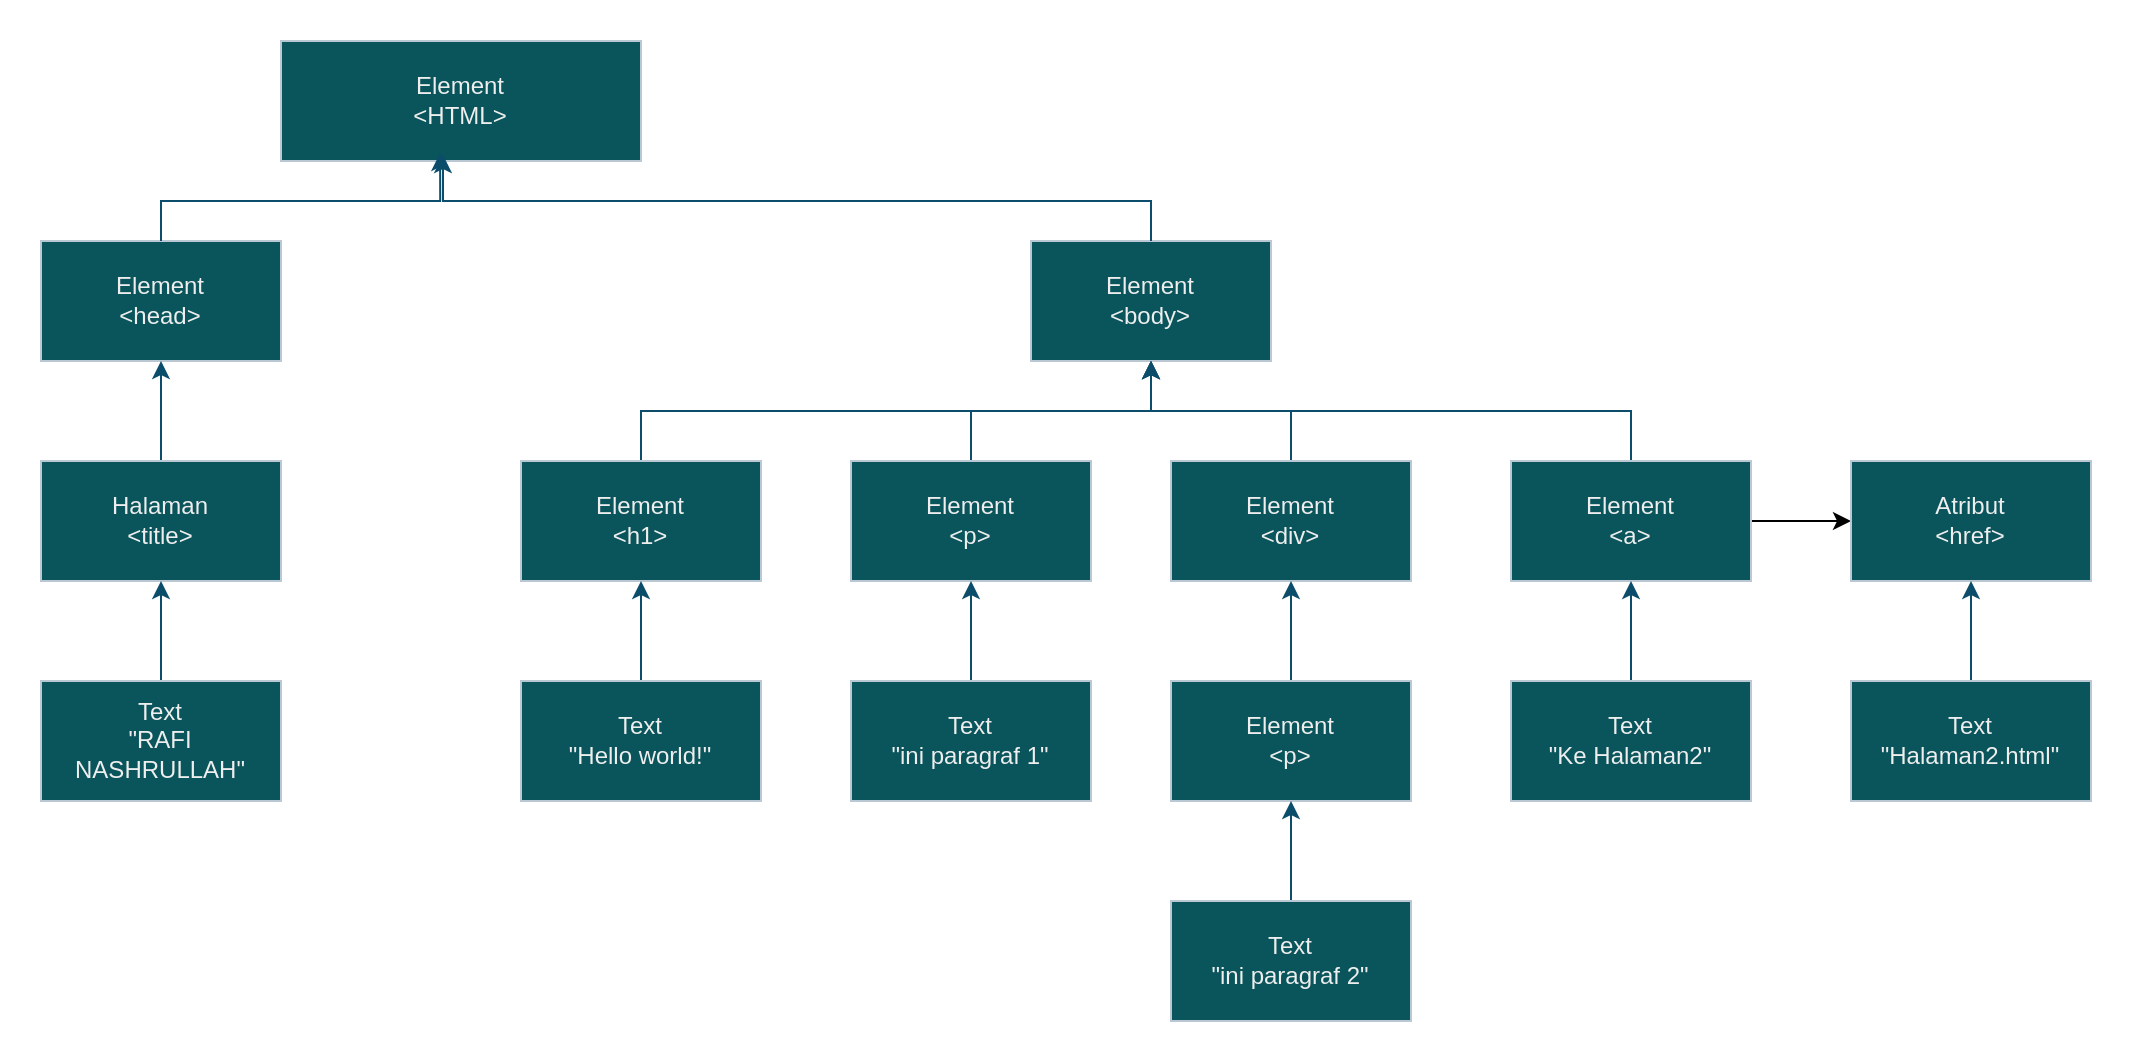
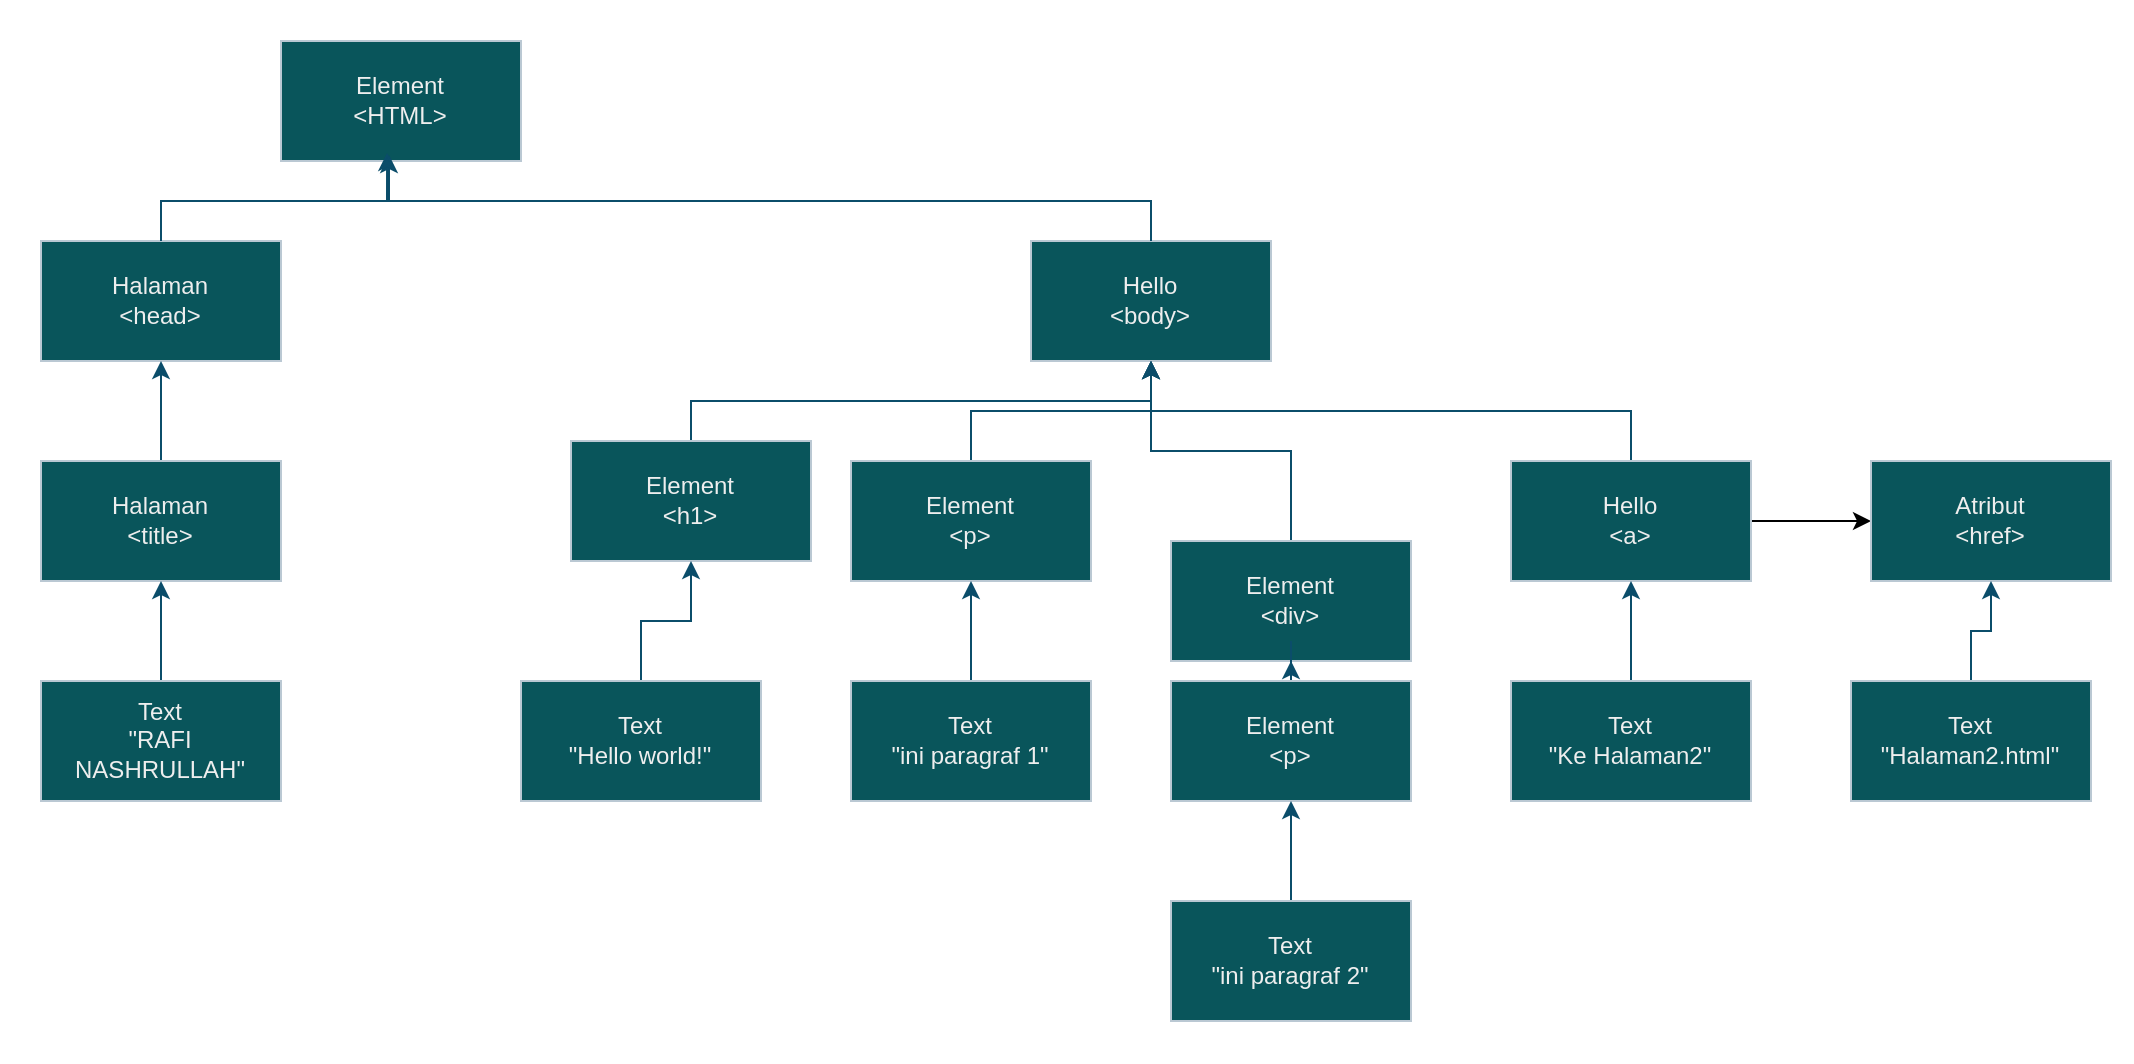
(461, 101) -> (401, 101)
(161, 301) -> (161, 301)
(1151, 301) -> (1151, 301)
(641, 521) -> (691, 501)
(1291, 521) -> (1291, 601)
(1631, 521) -> (1631, 521)
(1971, 521) -> (1991, 521)
